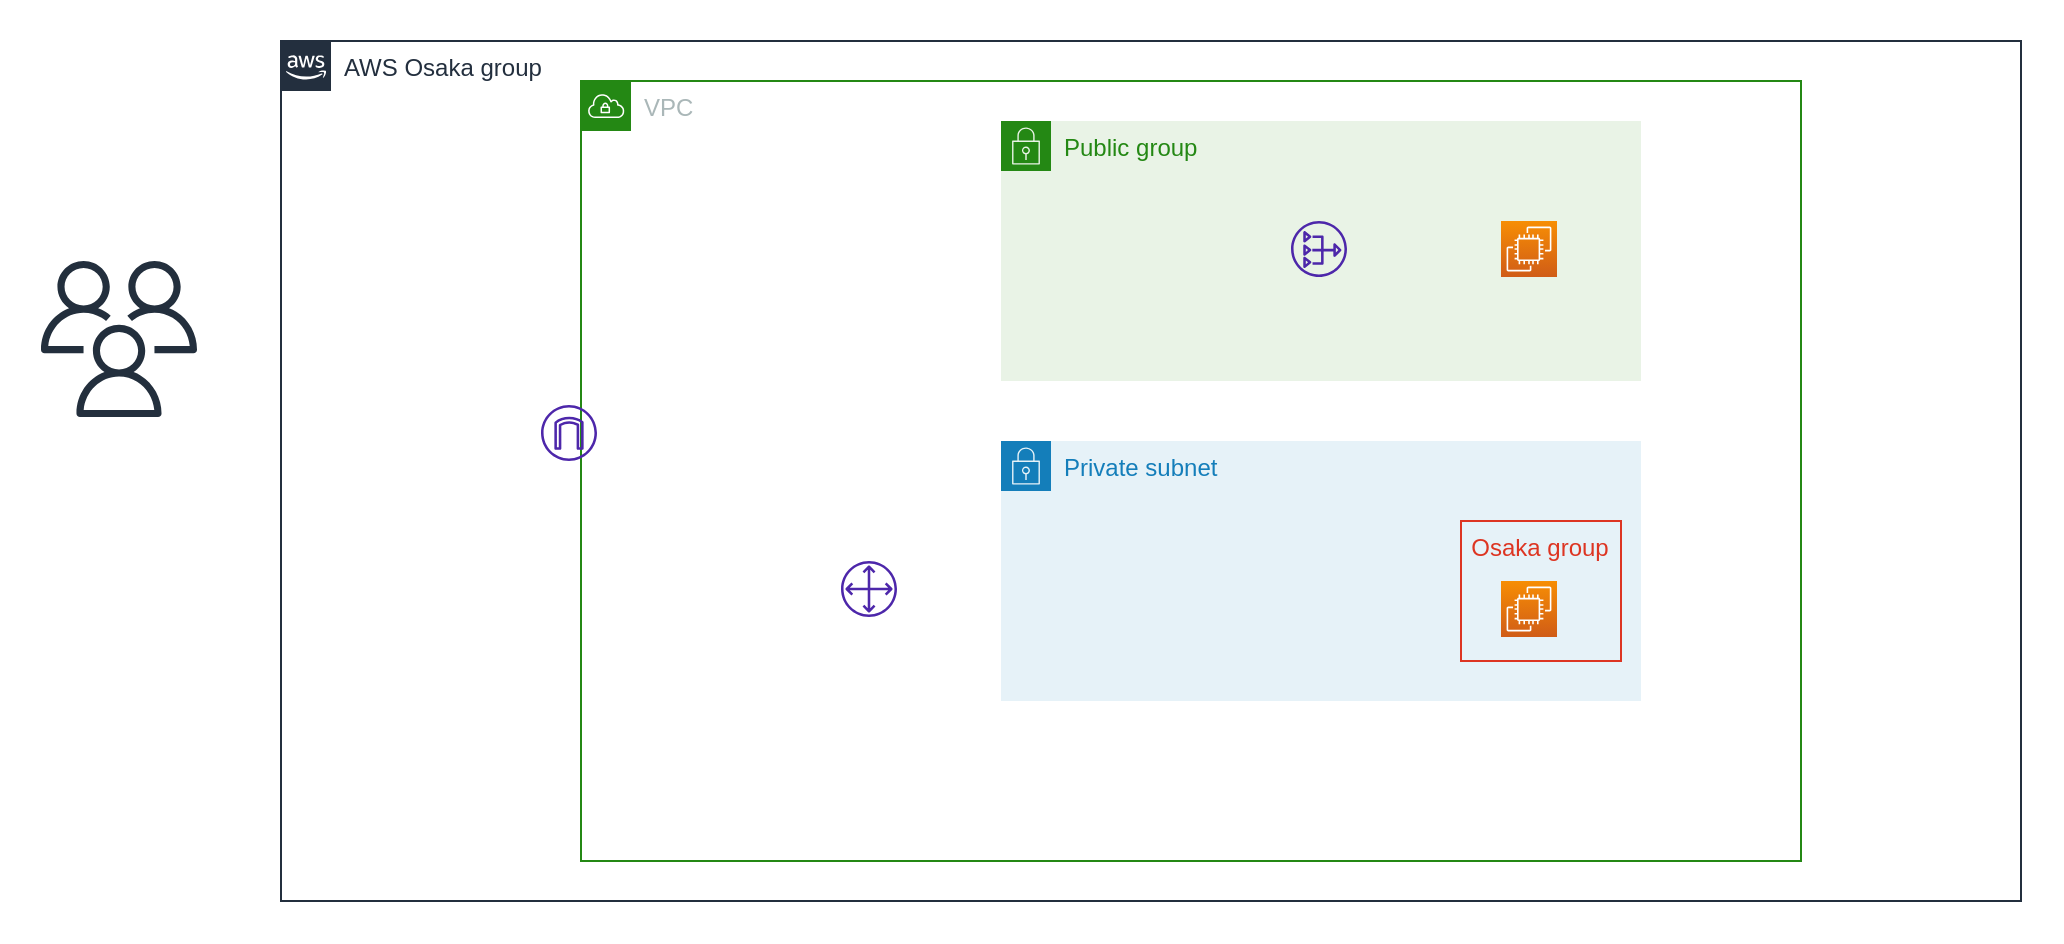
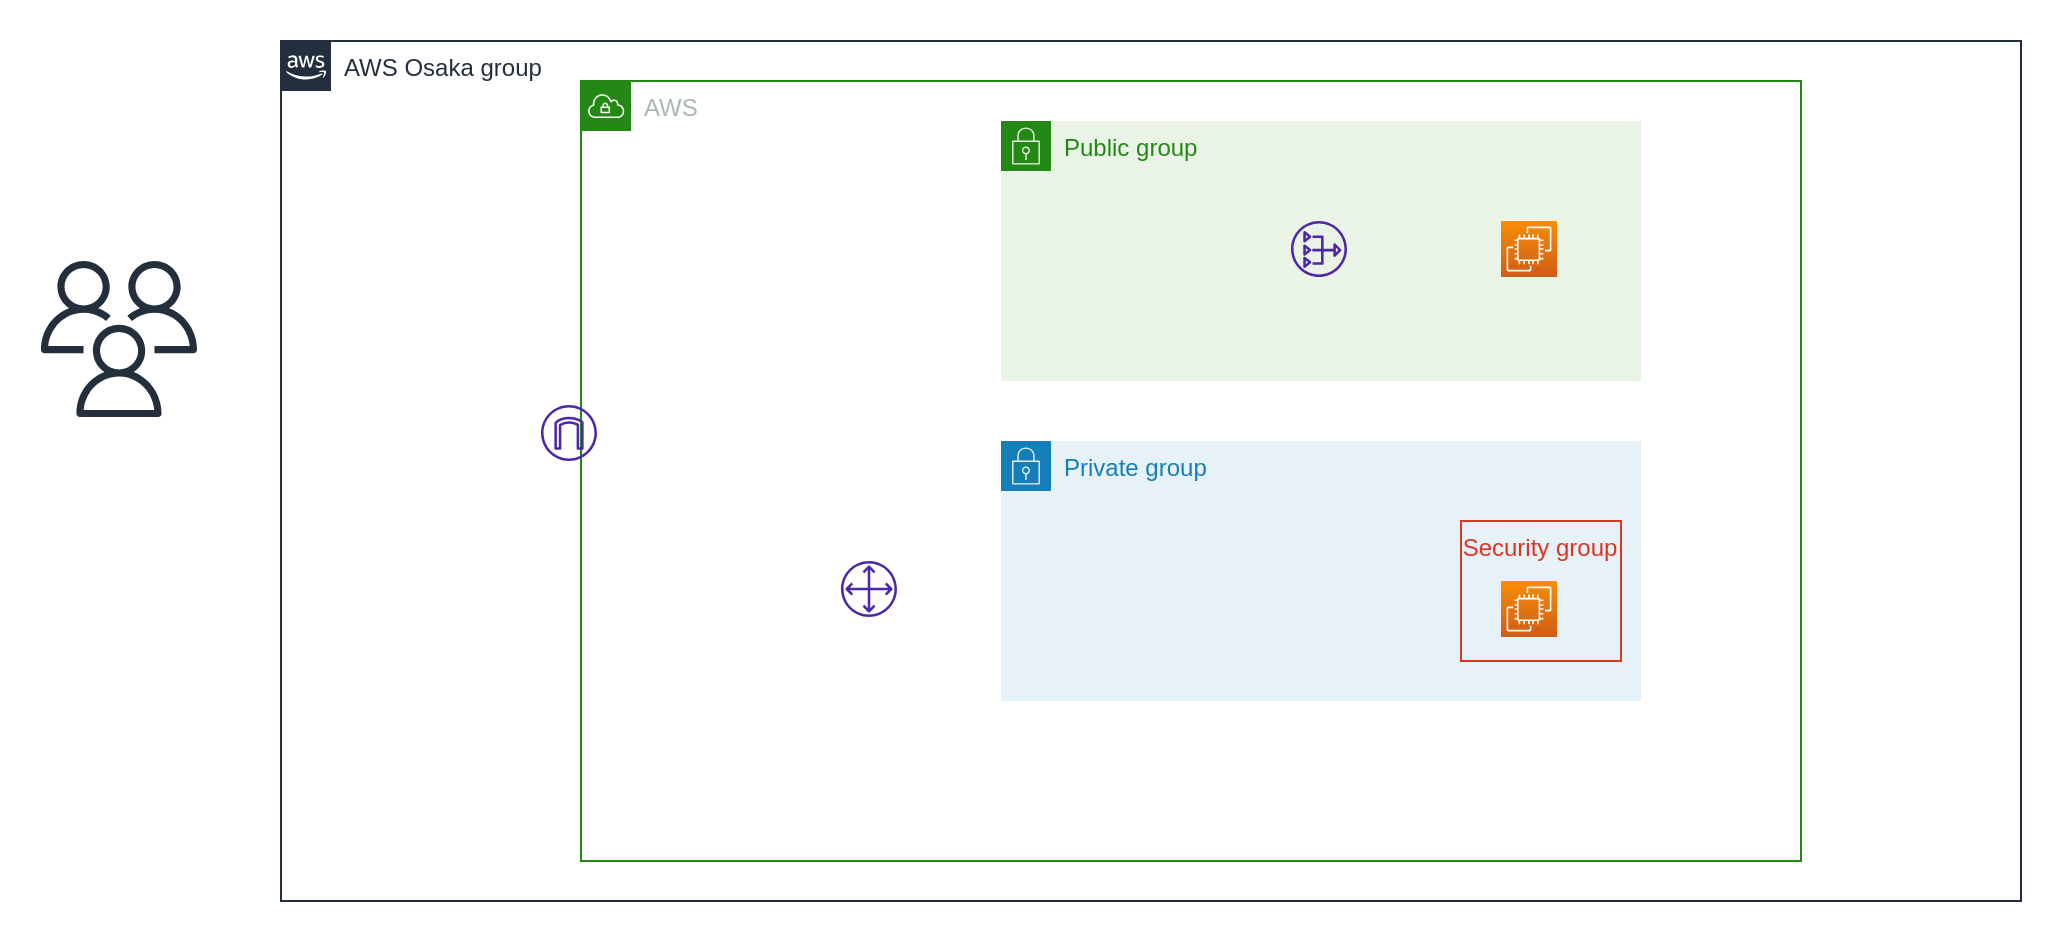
(665, 109) -> (665, 109)
(1153, 469) -> (1146, 469)
(1540, 548) -> (1540, 548)
